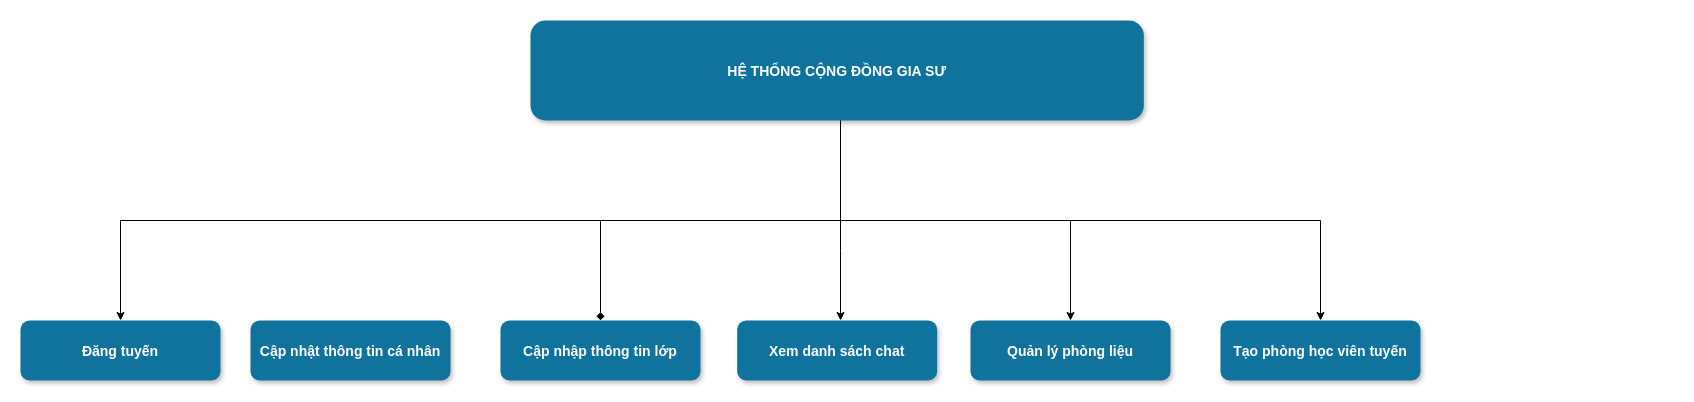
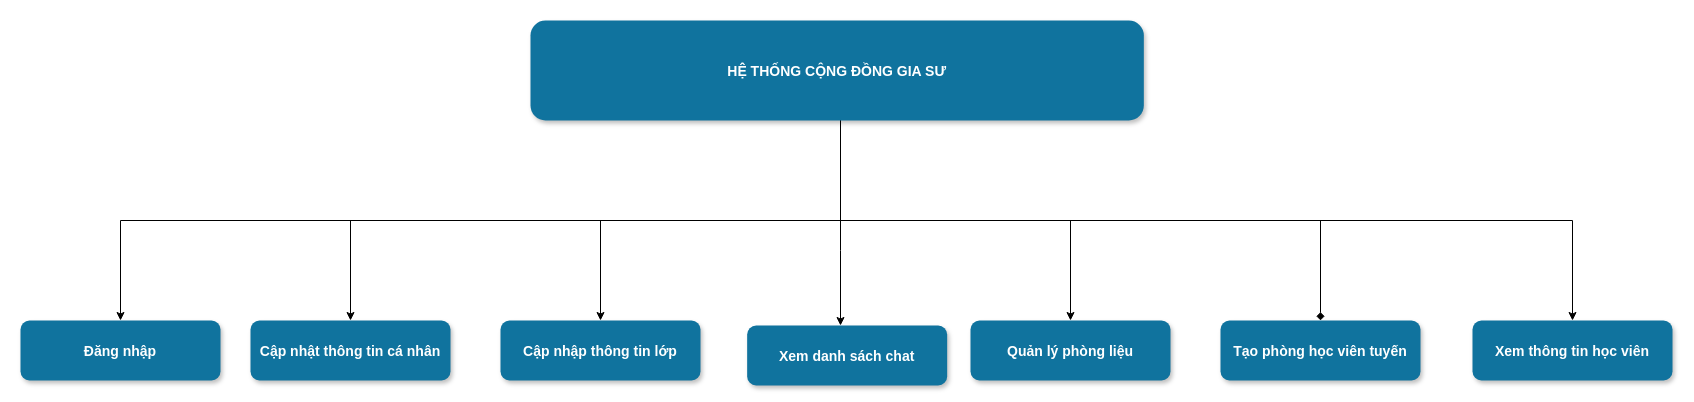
none -> (1494, 221)
none -> (351, 268)
(601, 312) -> (601, 312)
(1321, 312) -> (1321, 312)
(120, 351) -> (120, 351)
(837, 351) -> (847, 356)
none -> (1573, 351)
